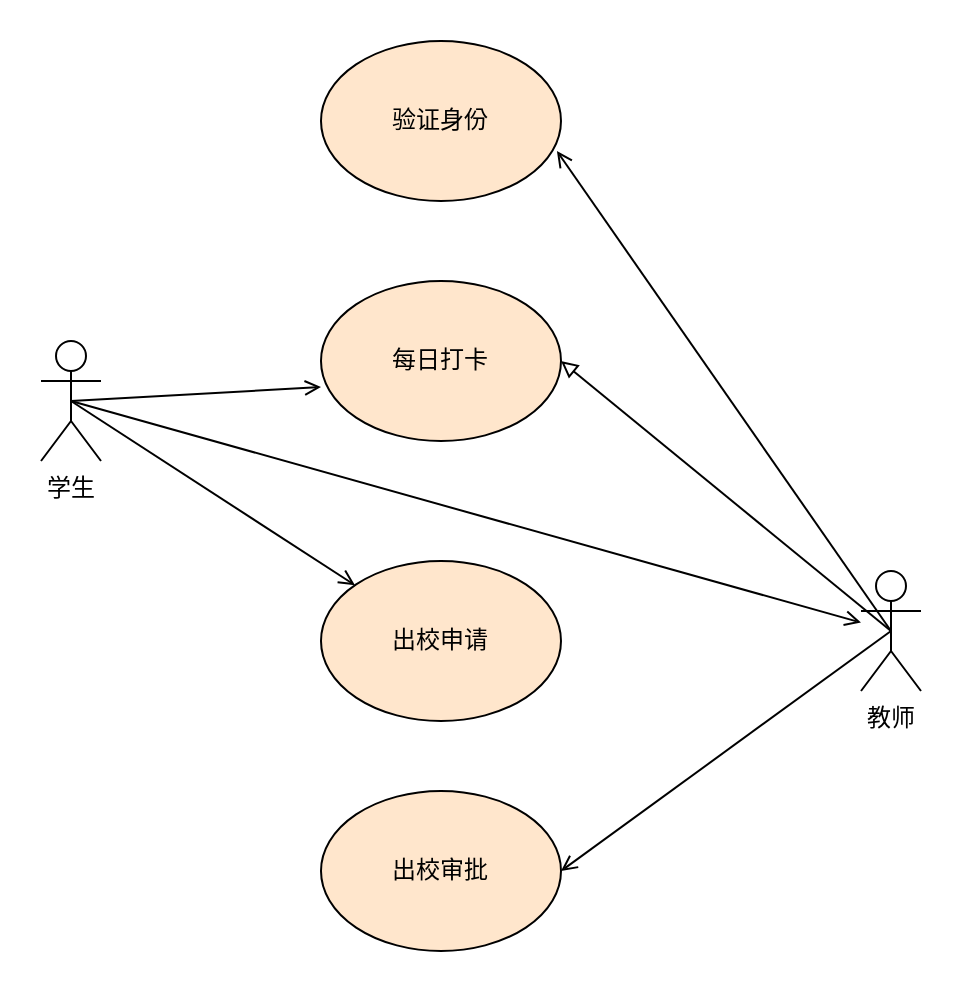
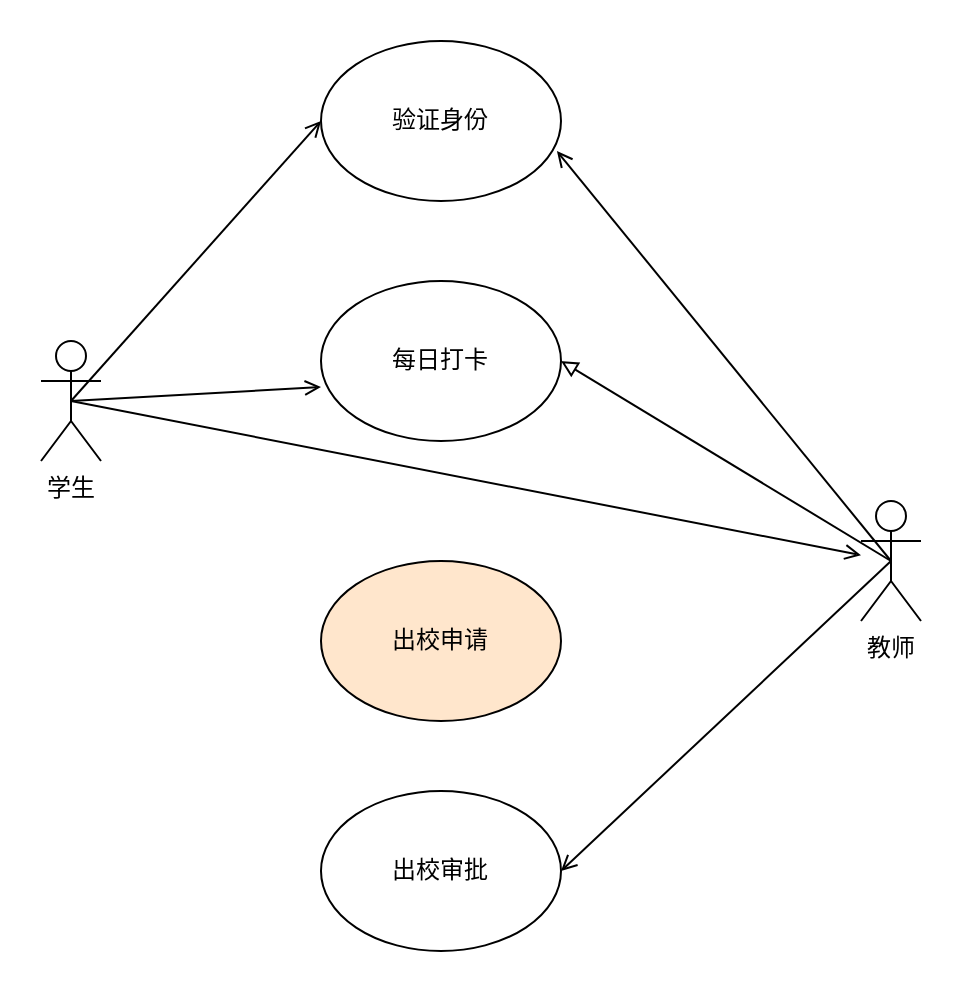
(441, 121) -> (441, 121)
(441, 361) -> (441, 361)
(217, 496) -> (205, 251)
(891, 631) -> (891, 561)
(441, 871) -> (441, 871)
